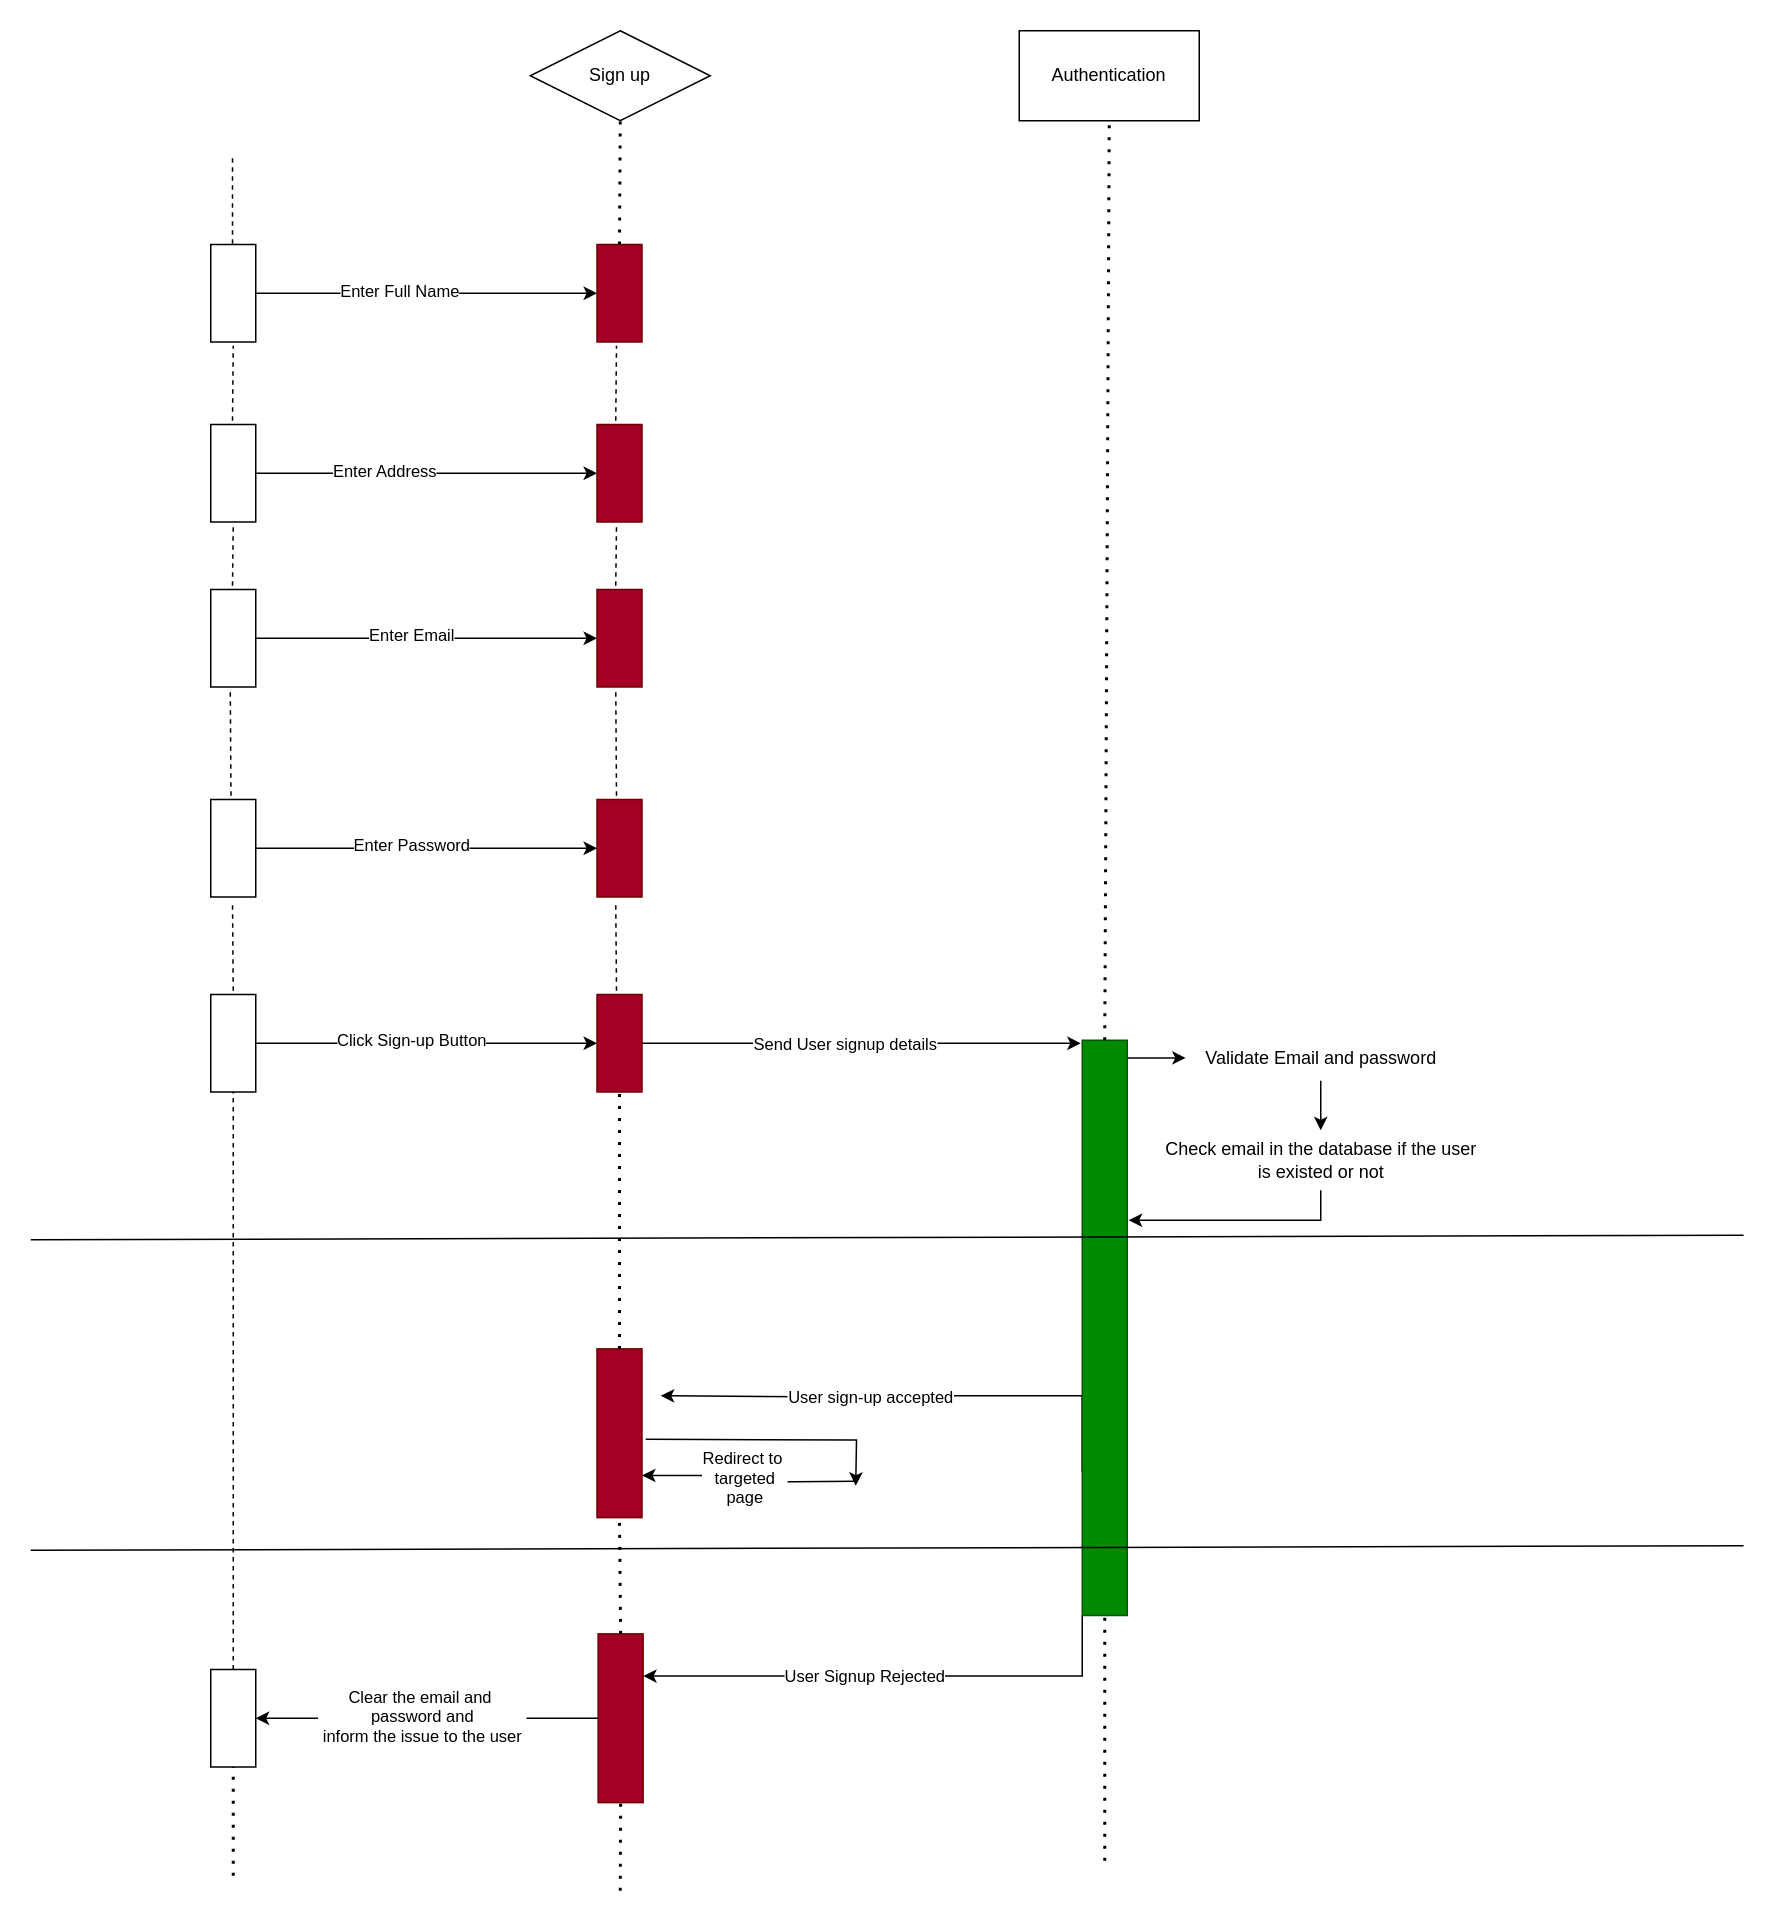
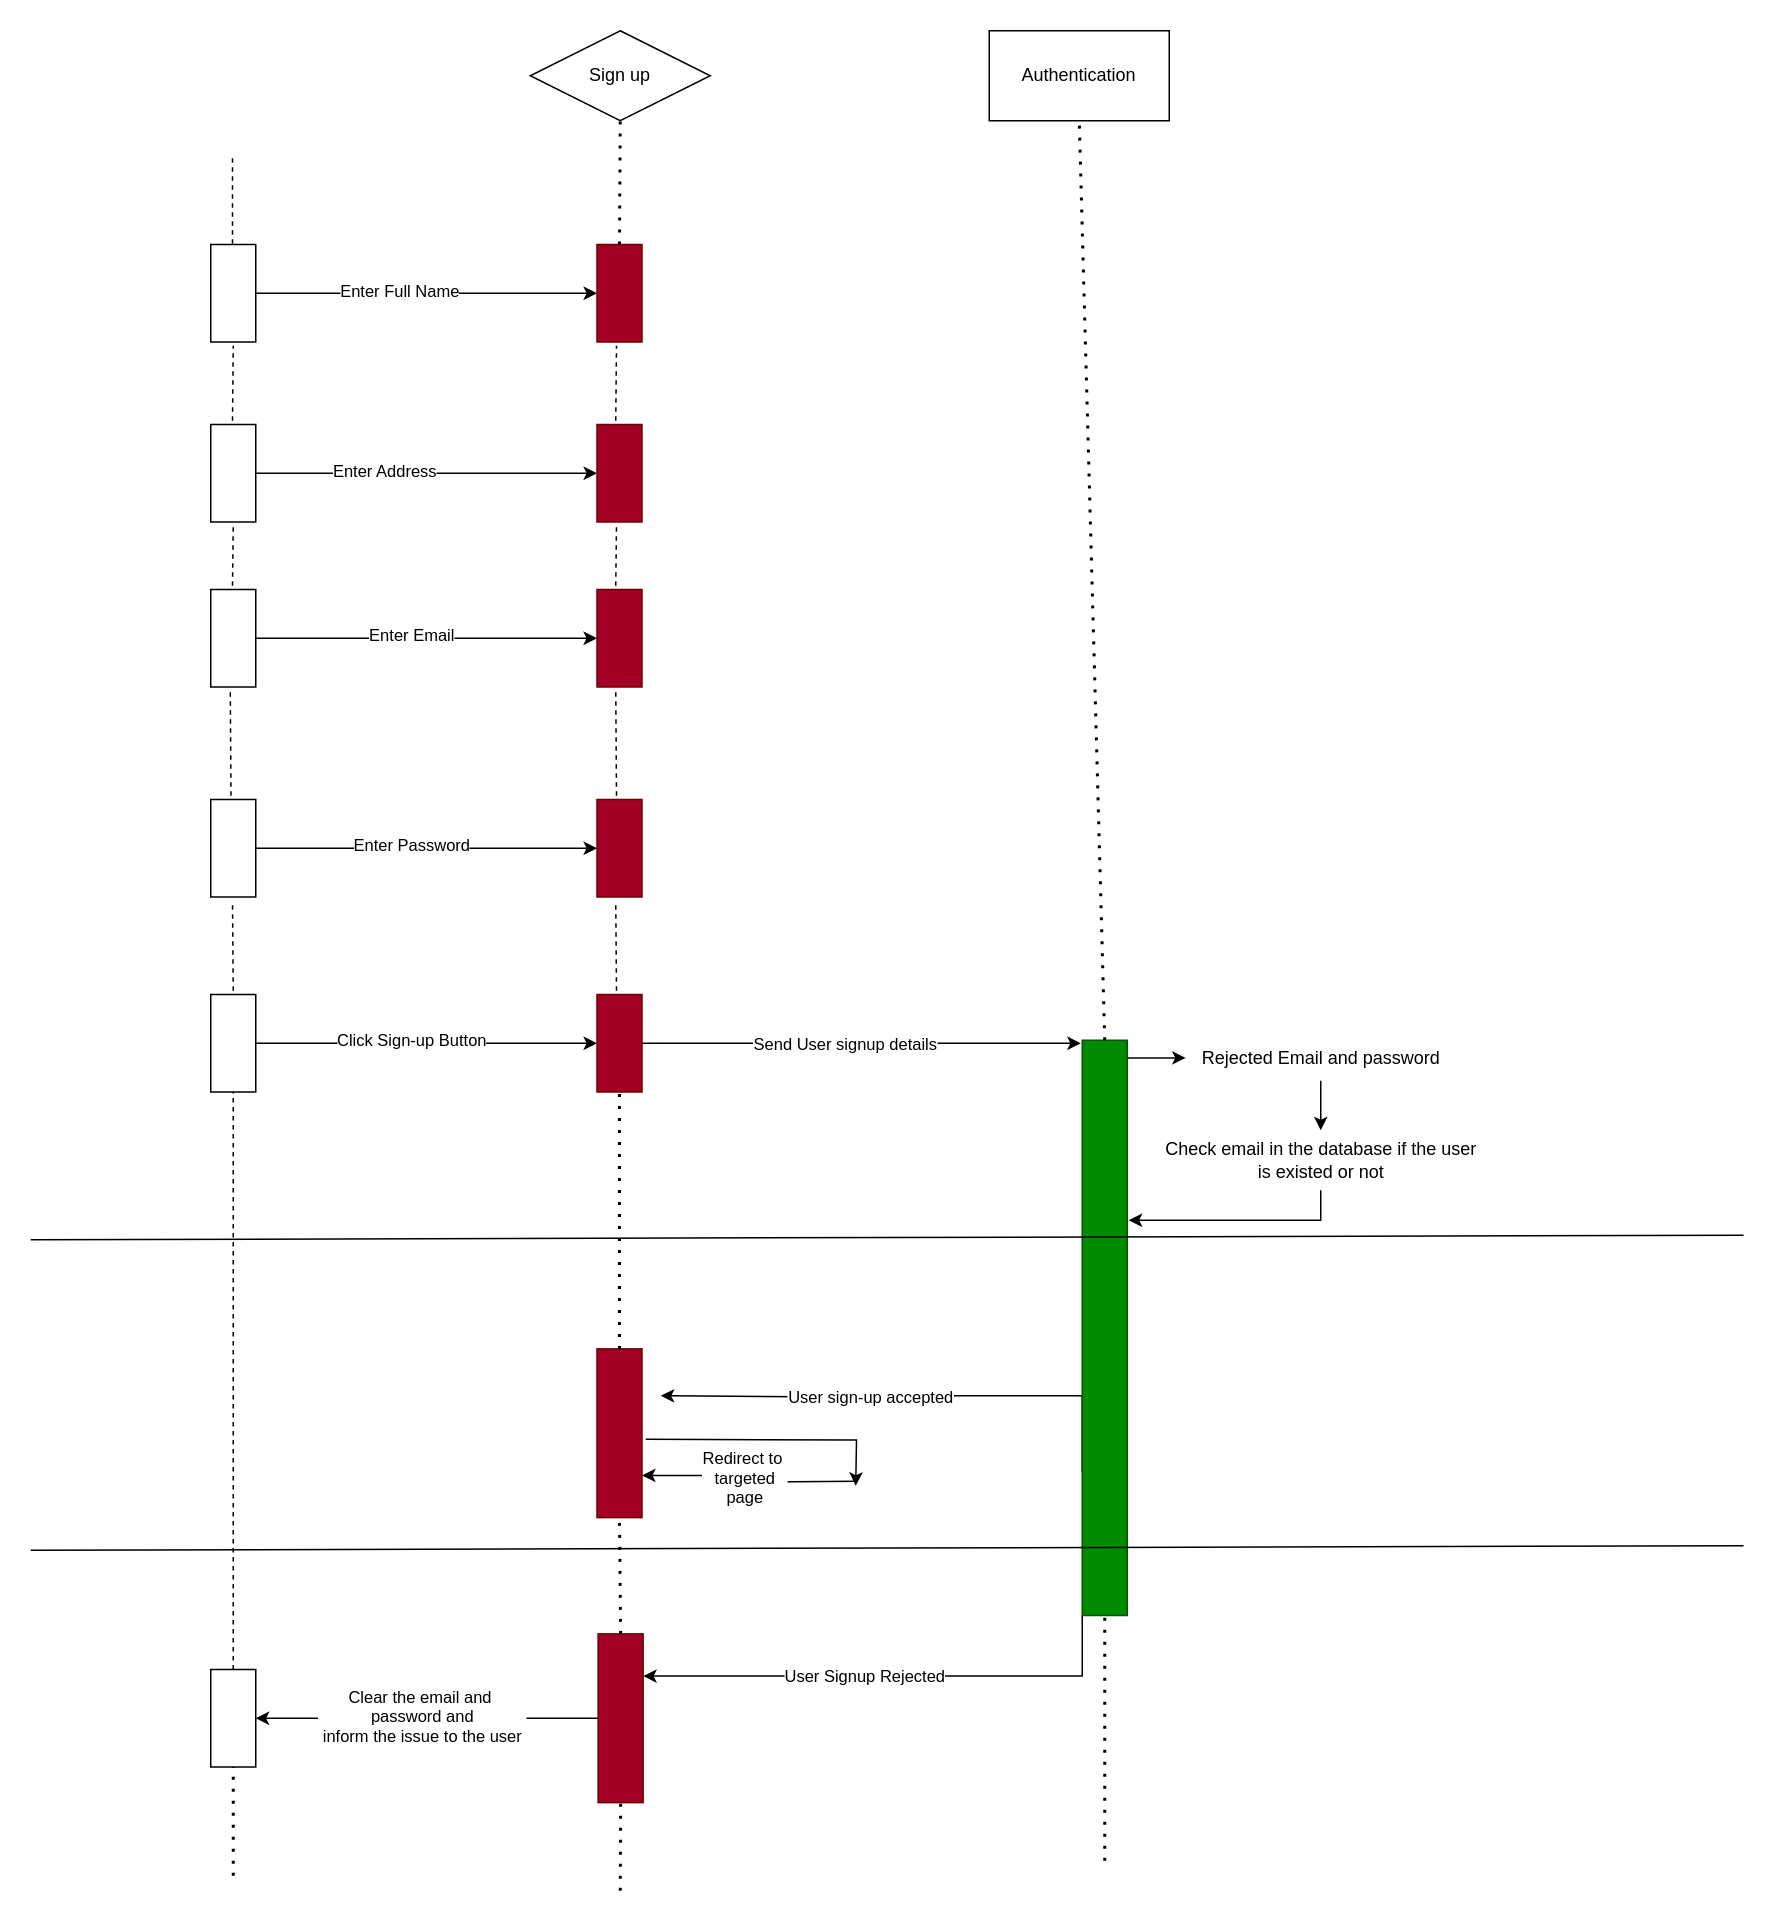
(1109, 76) -> (1079, 76)
(1322, 1058) -> (1322, 1058)
